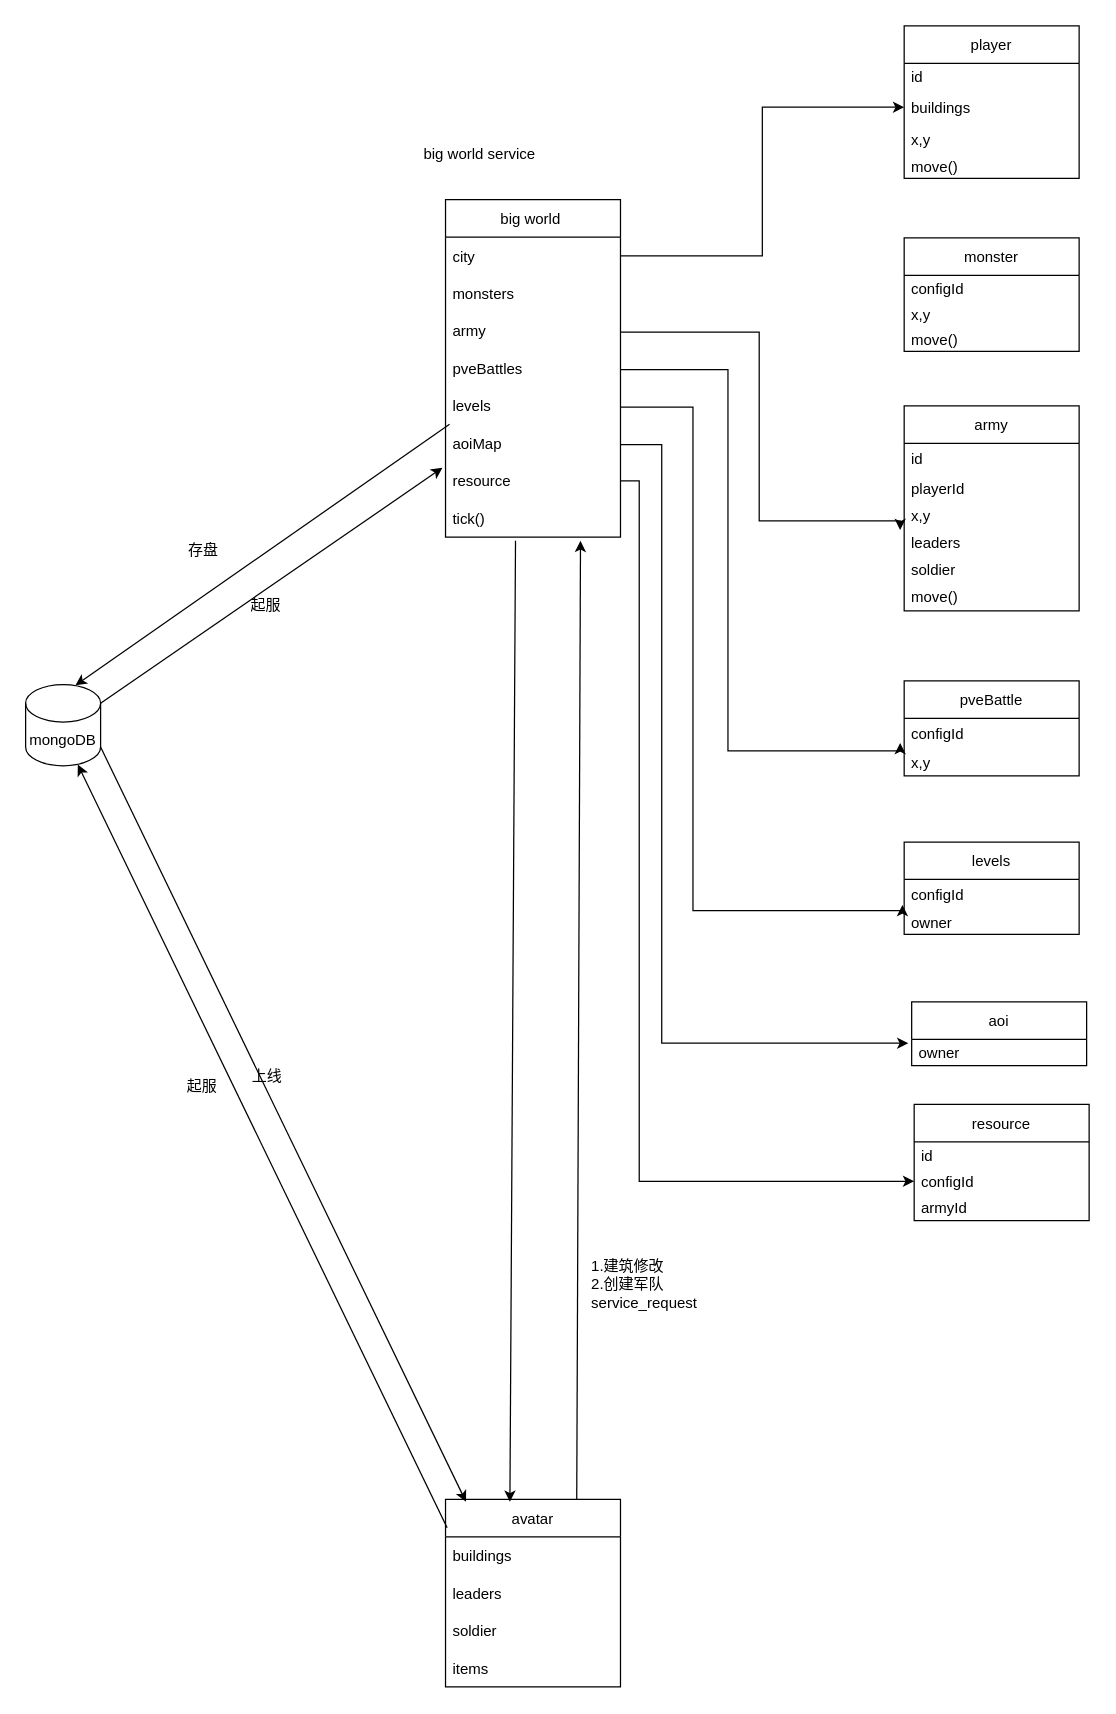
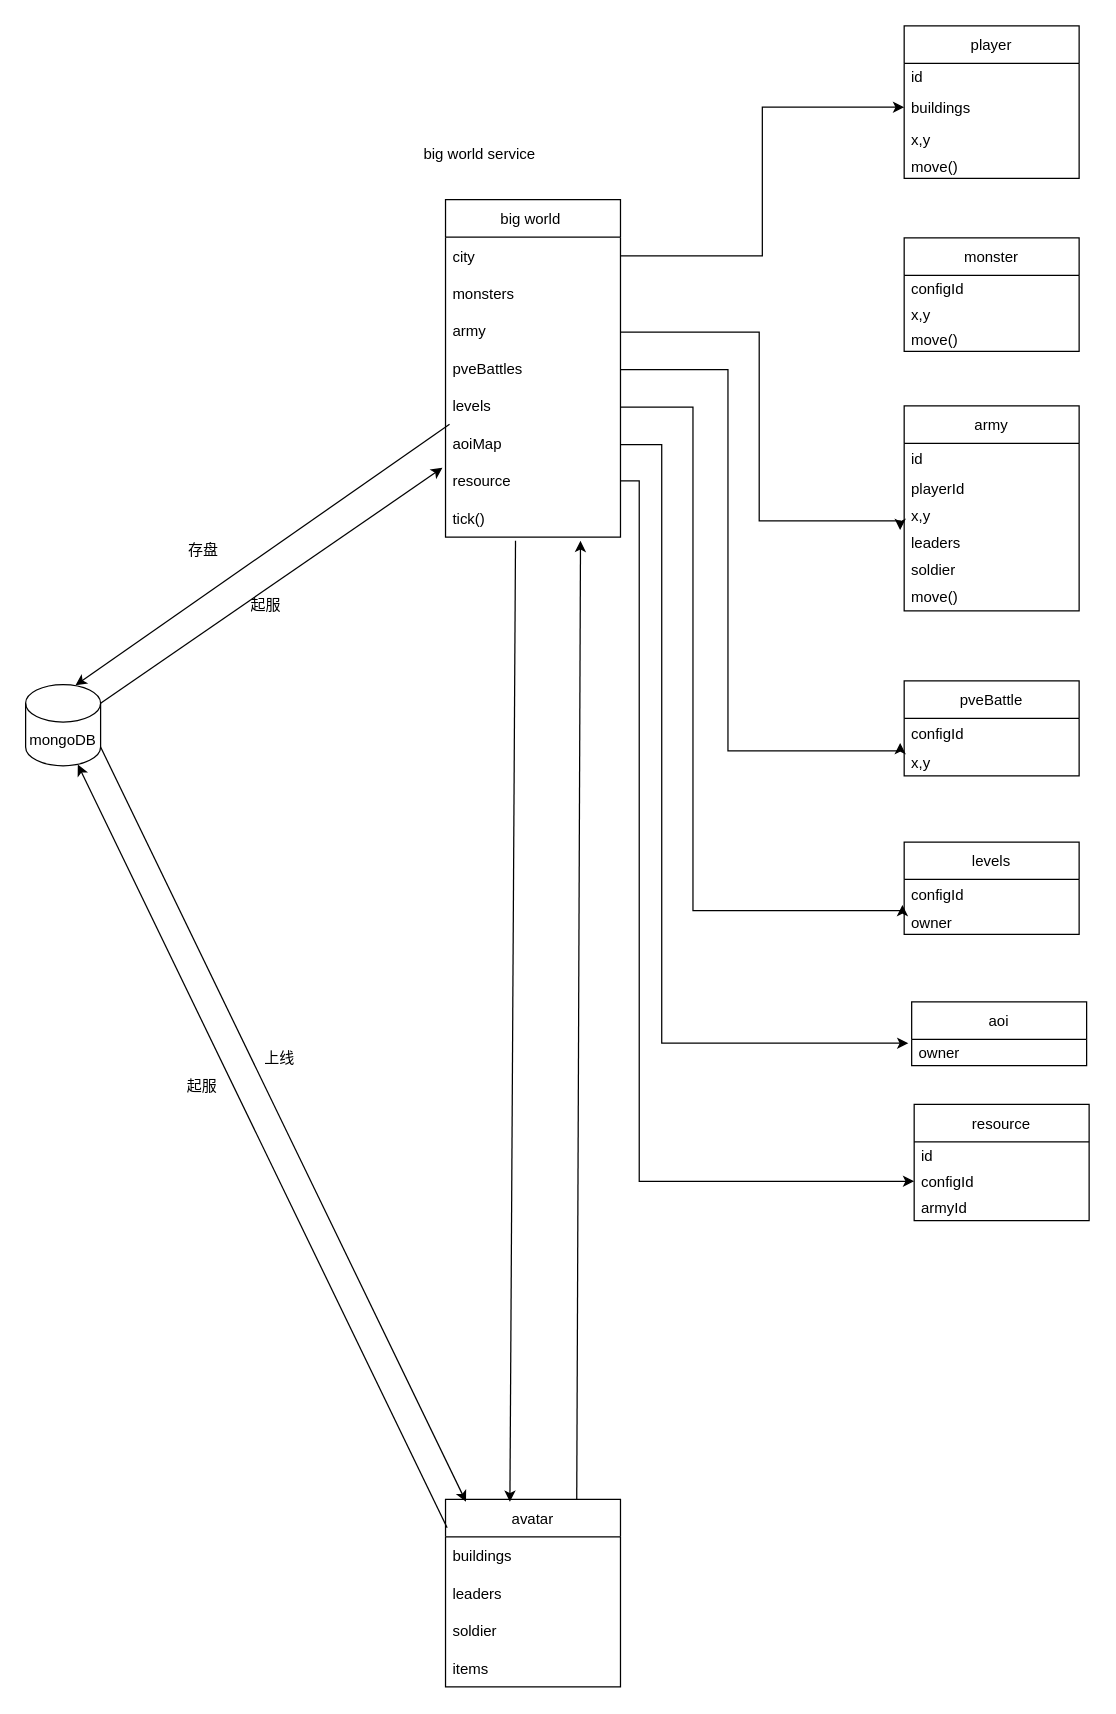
(267, 1077) -> (279, 1058)
(649, 1284) -> none
